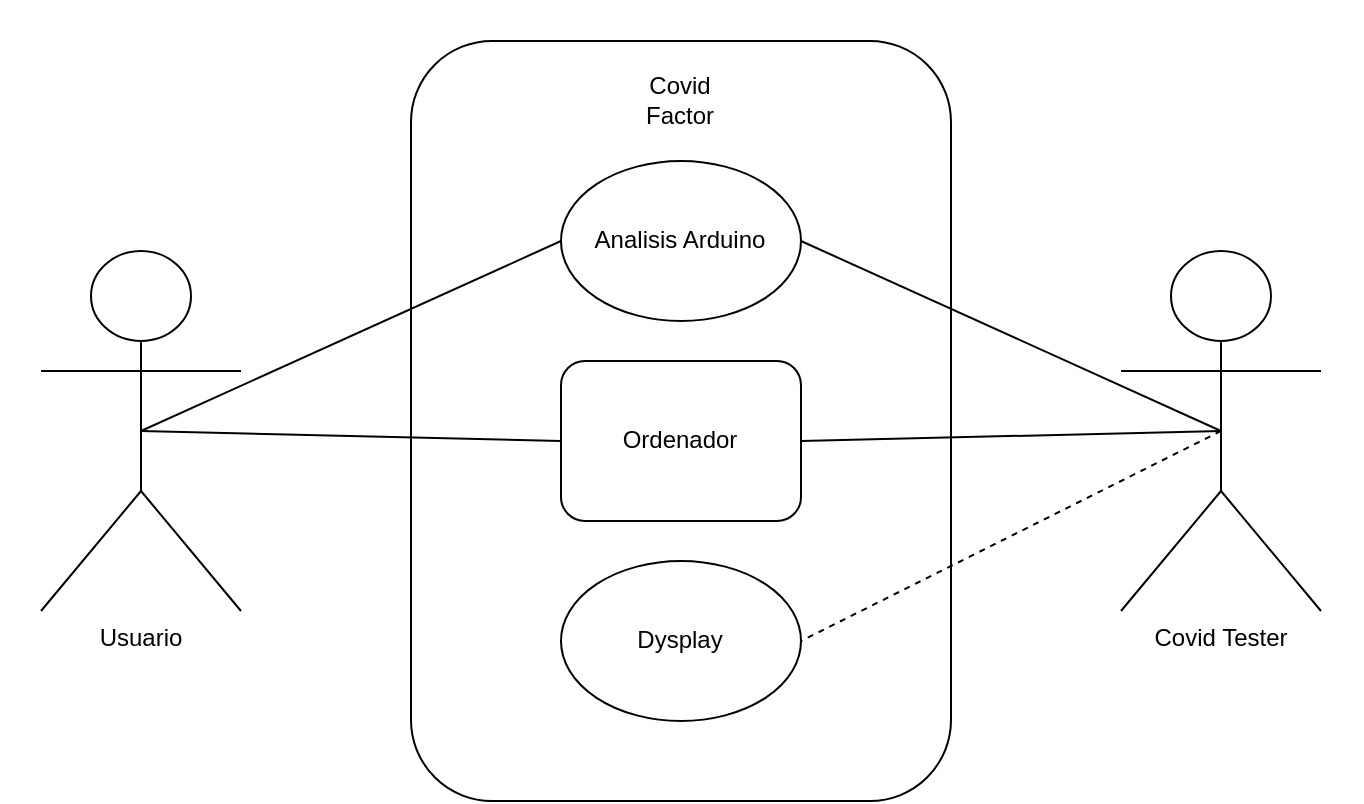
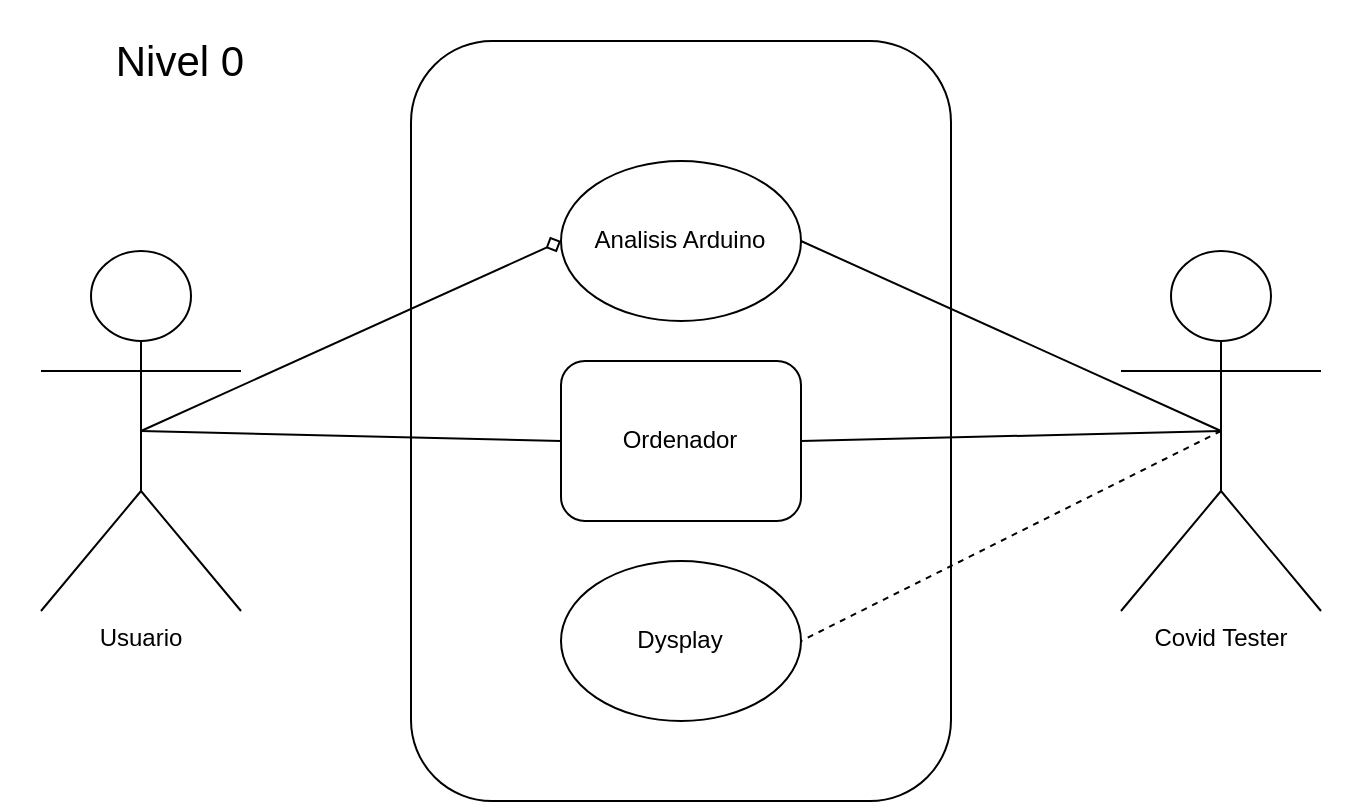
none -> (181, 61)
(681, 101) -> none
(554, 244) -> (546, 248)
